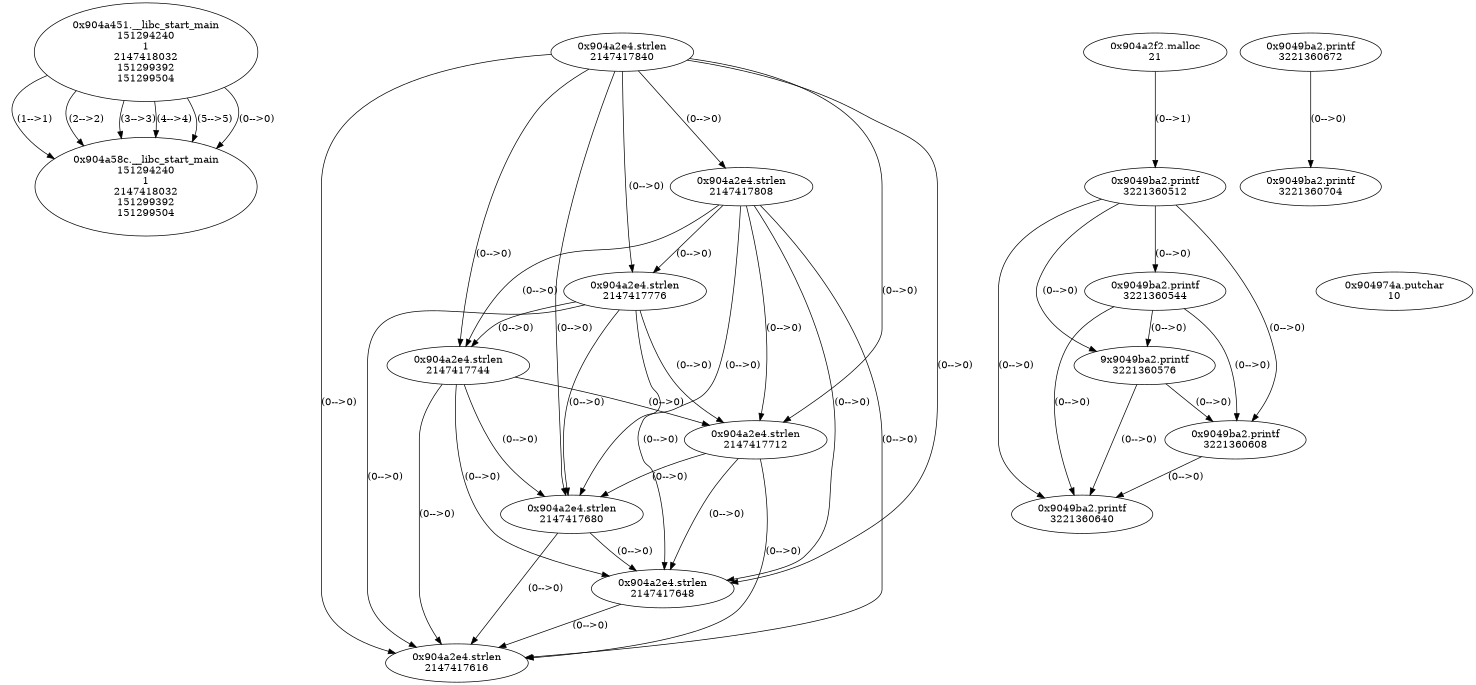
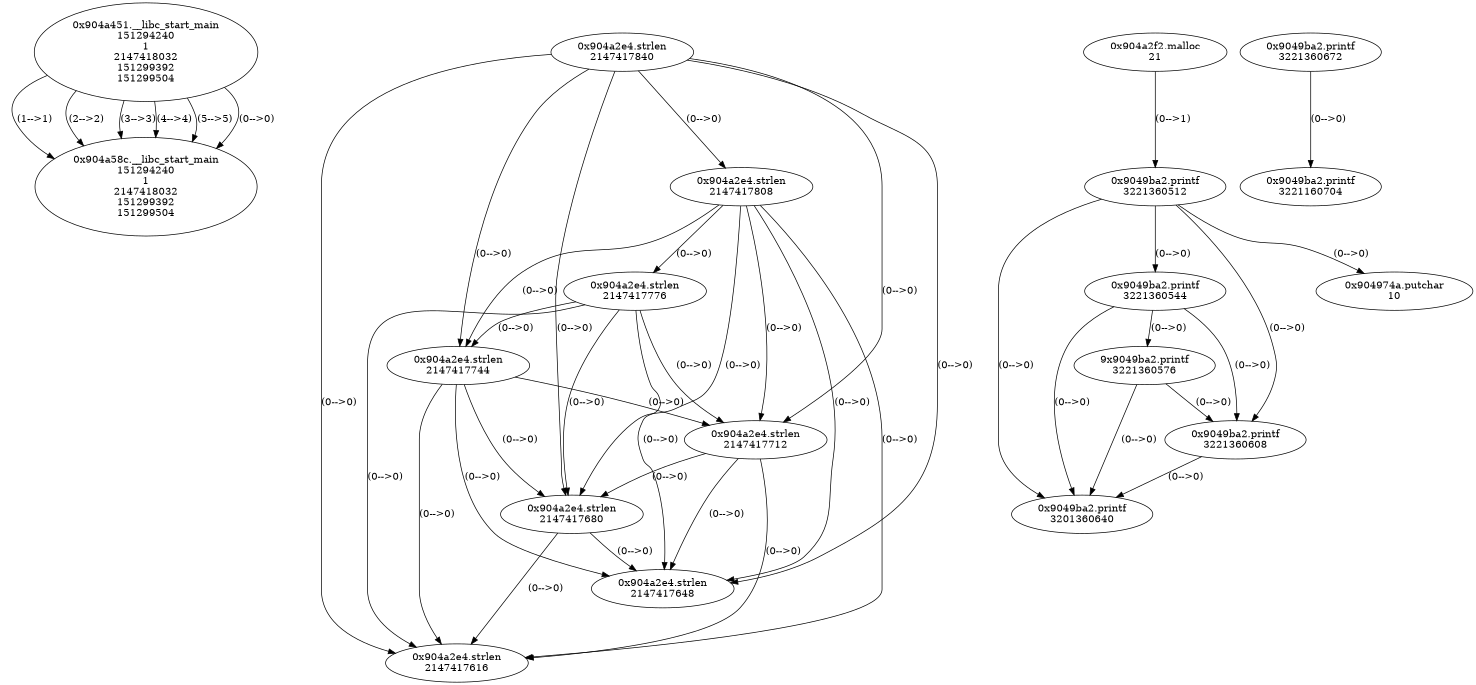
(625, 168) -> none
(1311, 187) -> (1311, 187)
(1043, 271) -> (1266, 243)
(1082, 514) -> (1082, 514)
(563, 625) -> none
